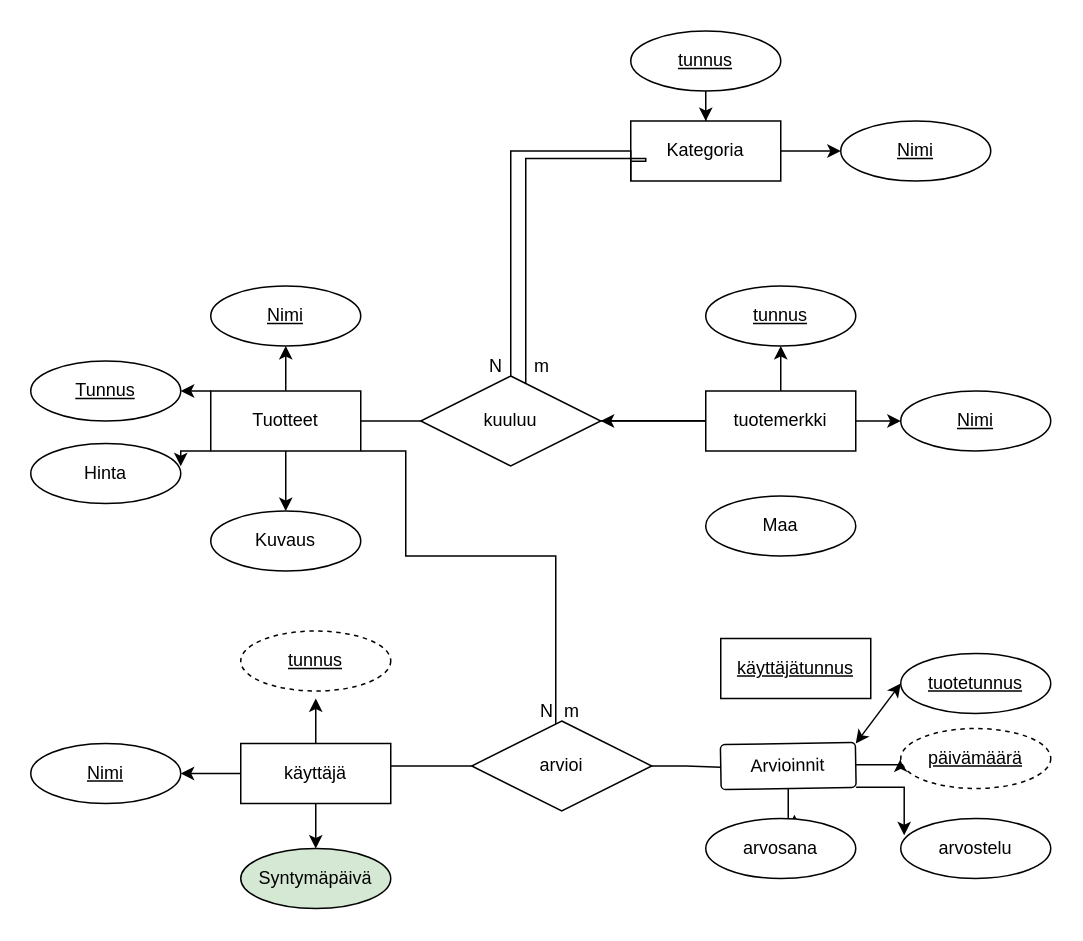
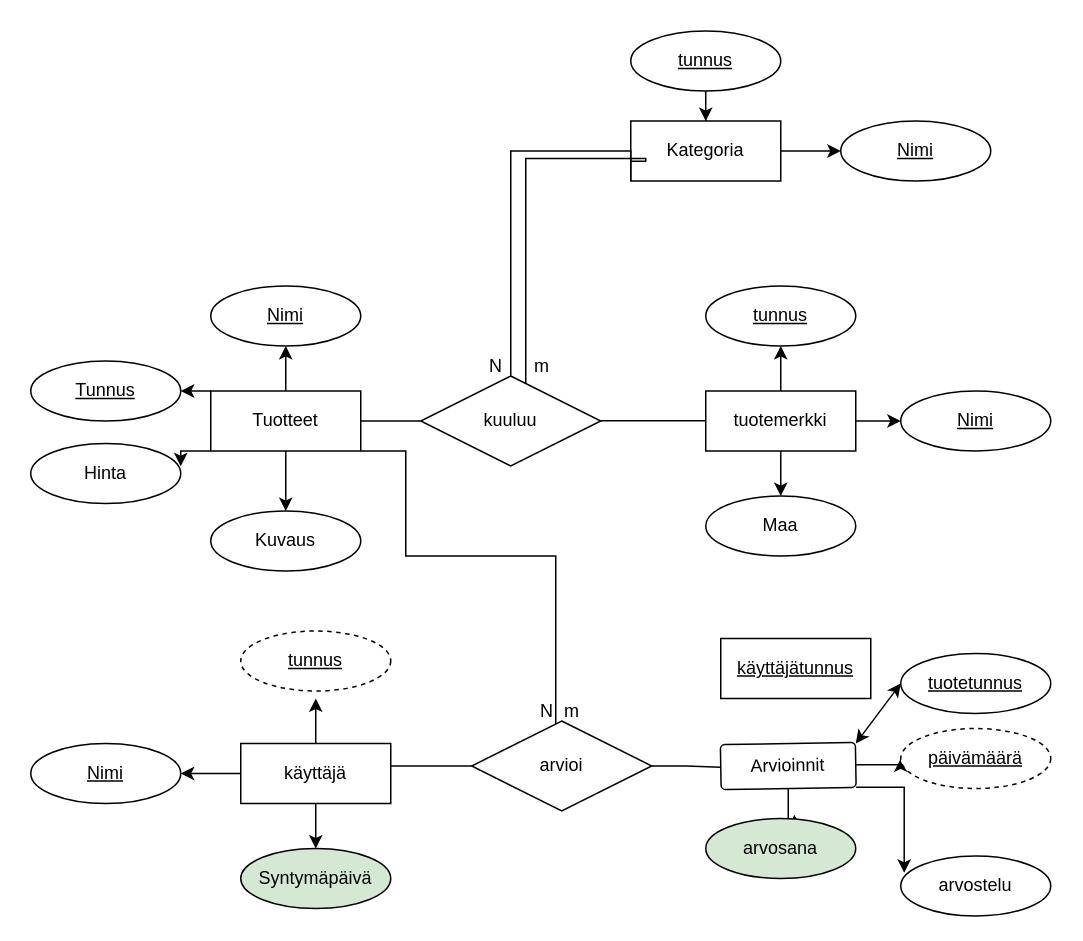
(706, 421) -> (781, 479)
(781, 848) -> (781, 848)
(976, 848) -> (976, 886)
